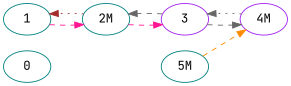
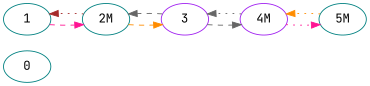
(141, 25) -> (141, 25)
none -> (299, 25)
(221, 45) -> (308, 13)
